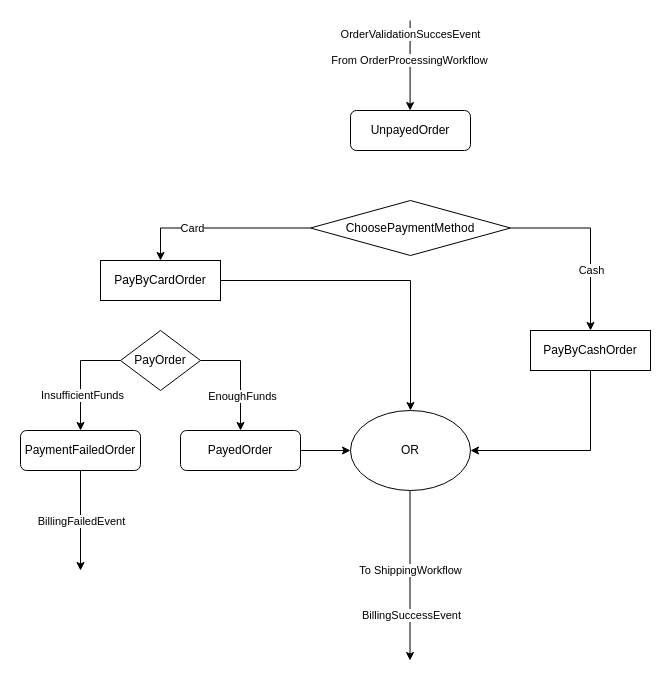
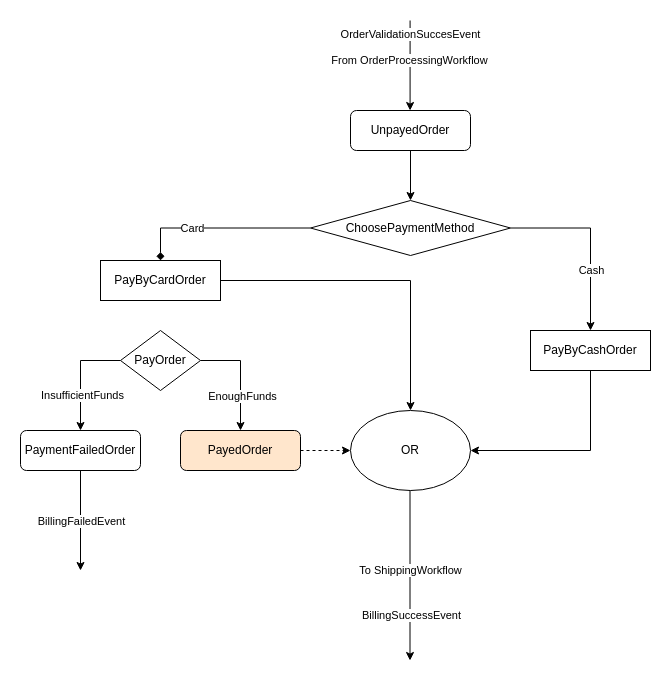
none -> (411, 172)
(161, 252) -> (161, 252)
(241, 451) -> (241, 451)
(323, 451) -> (323, 451)
